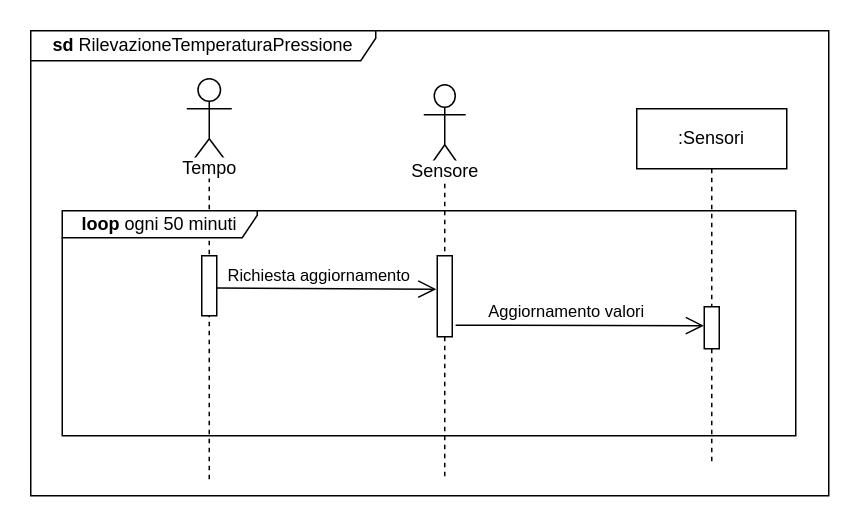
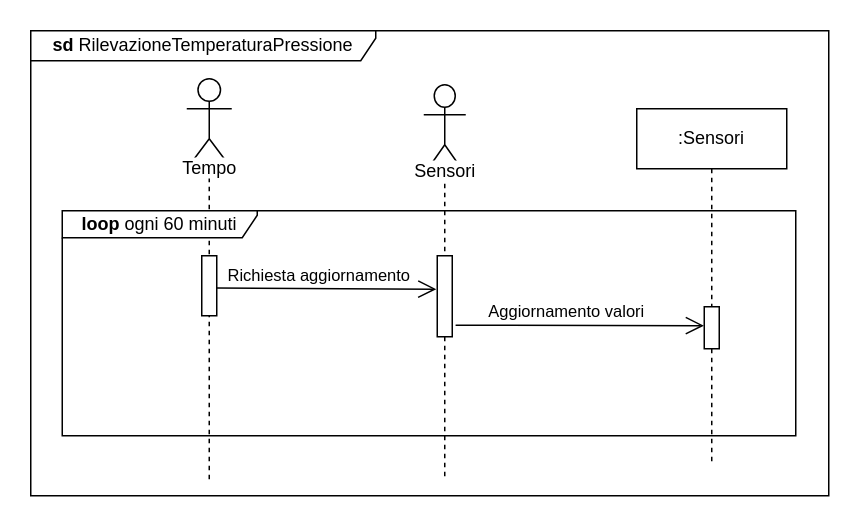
(446, 172) -> (446, 172)
(160, 224) -> (160, 224)
